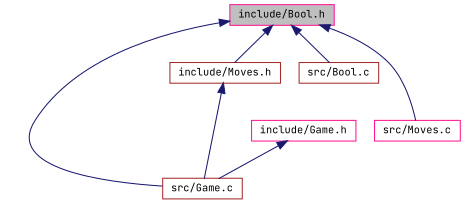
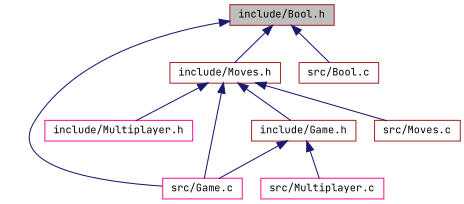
(282, 15) -> (282, 15)
(387, 61) -> (326, 103)
none -> (269, 105)
none -> (119, 131)
(304, 131) -> (304, 131)
(417, 131) -> (417, 131)
(202, 189) -> (202, 189)
none -> (322, 189)
